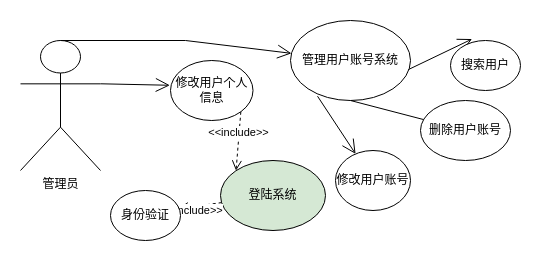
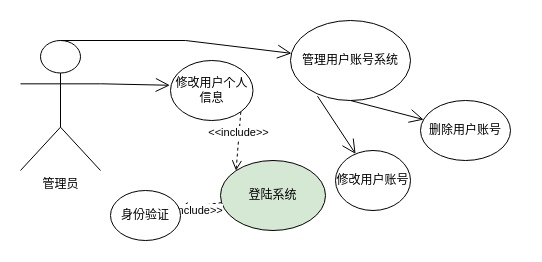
(439, 55) -> none
(486, 66) -> none
(419, 118) -> (419, 118)
